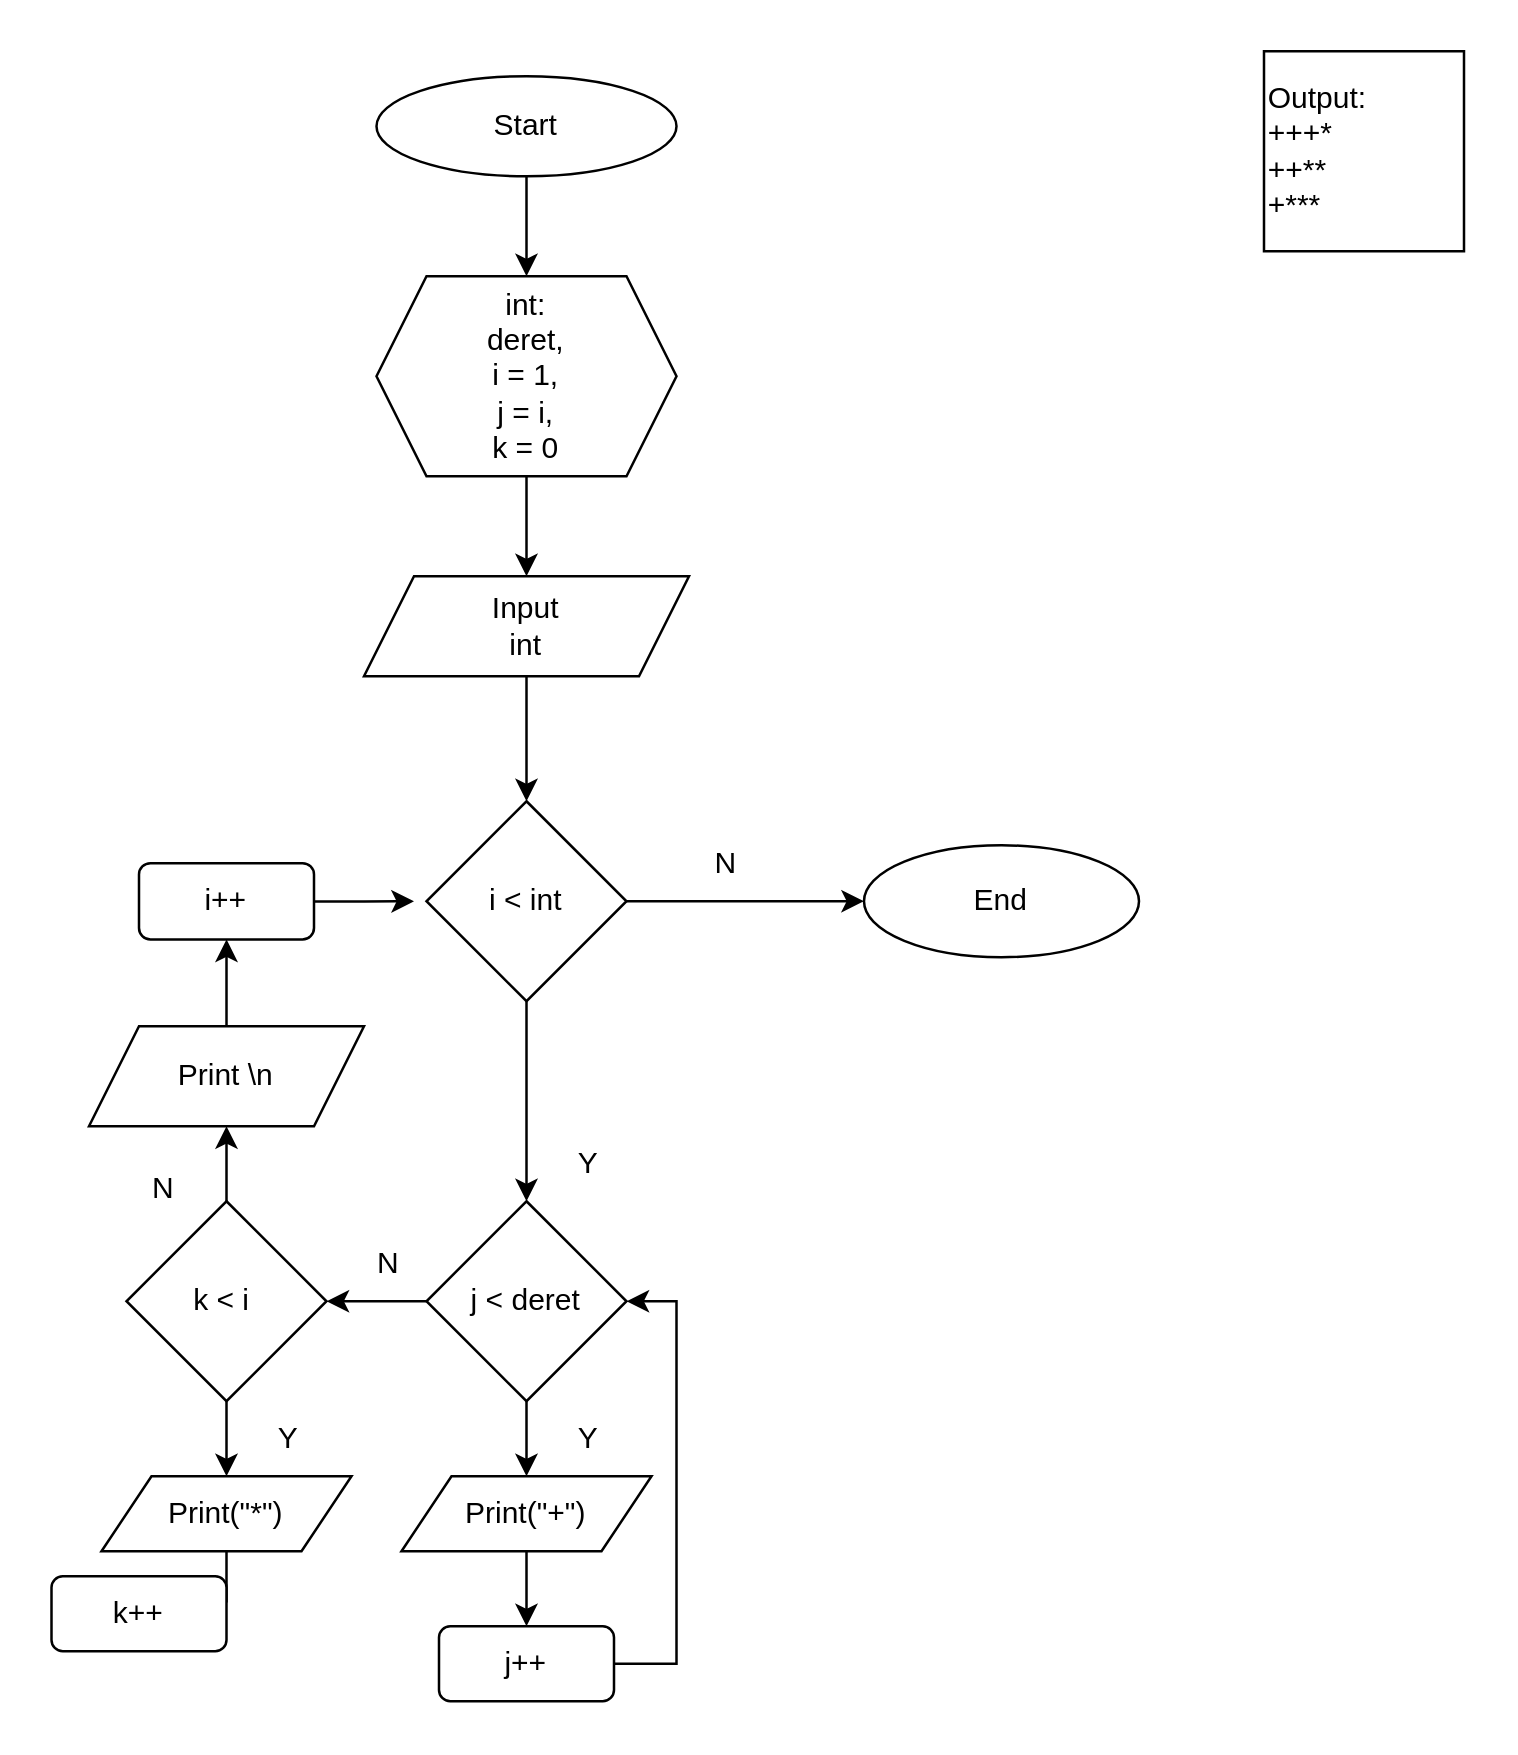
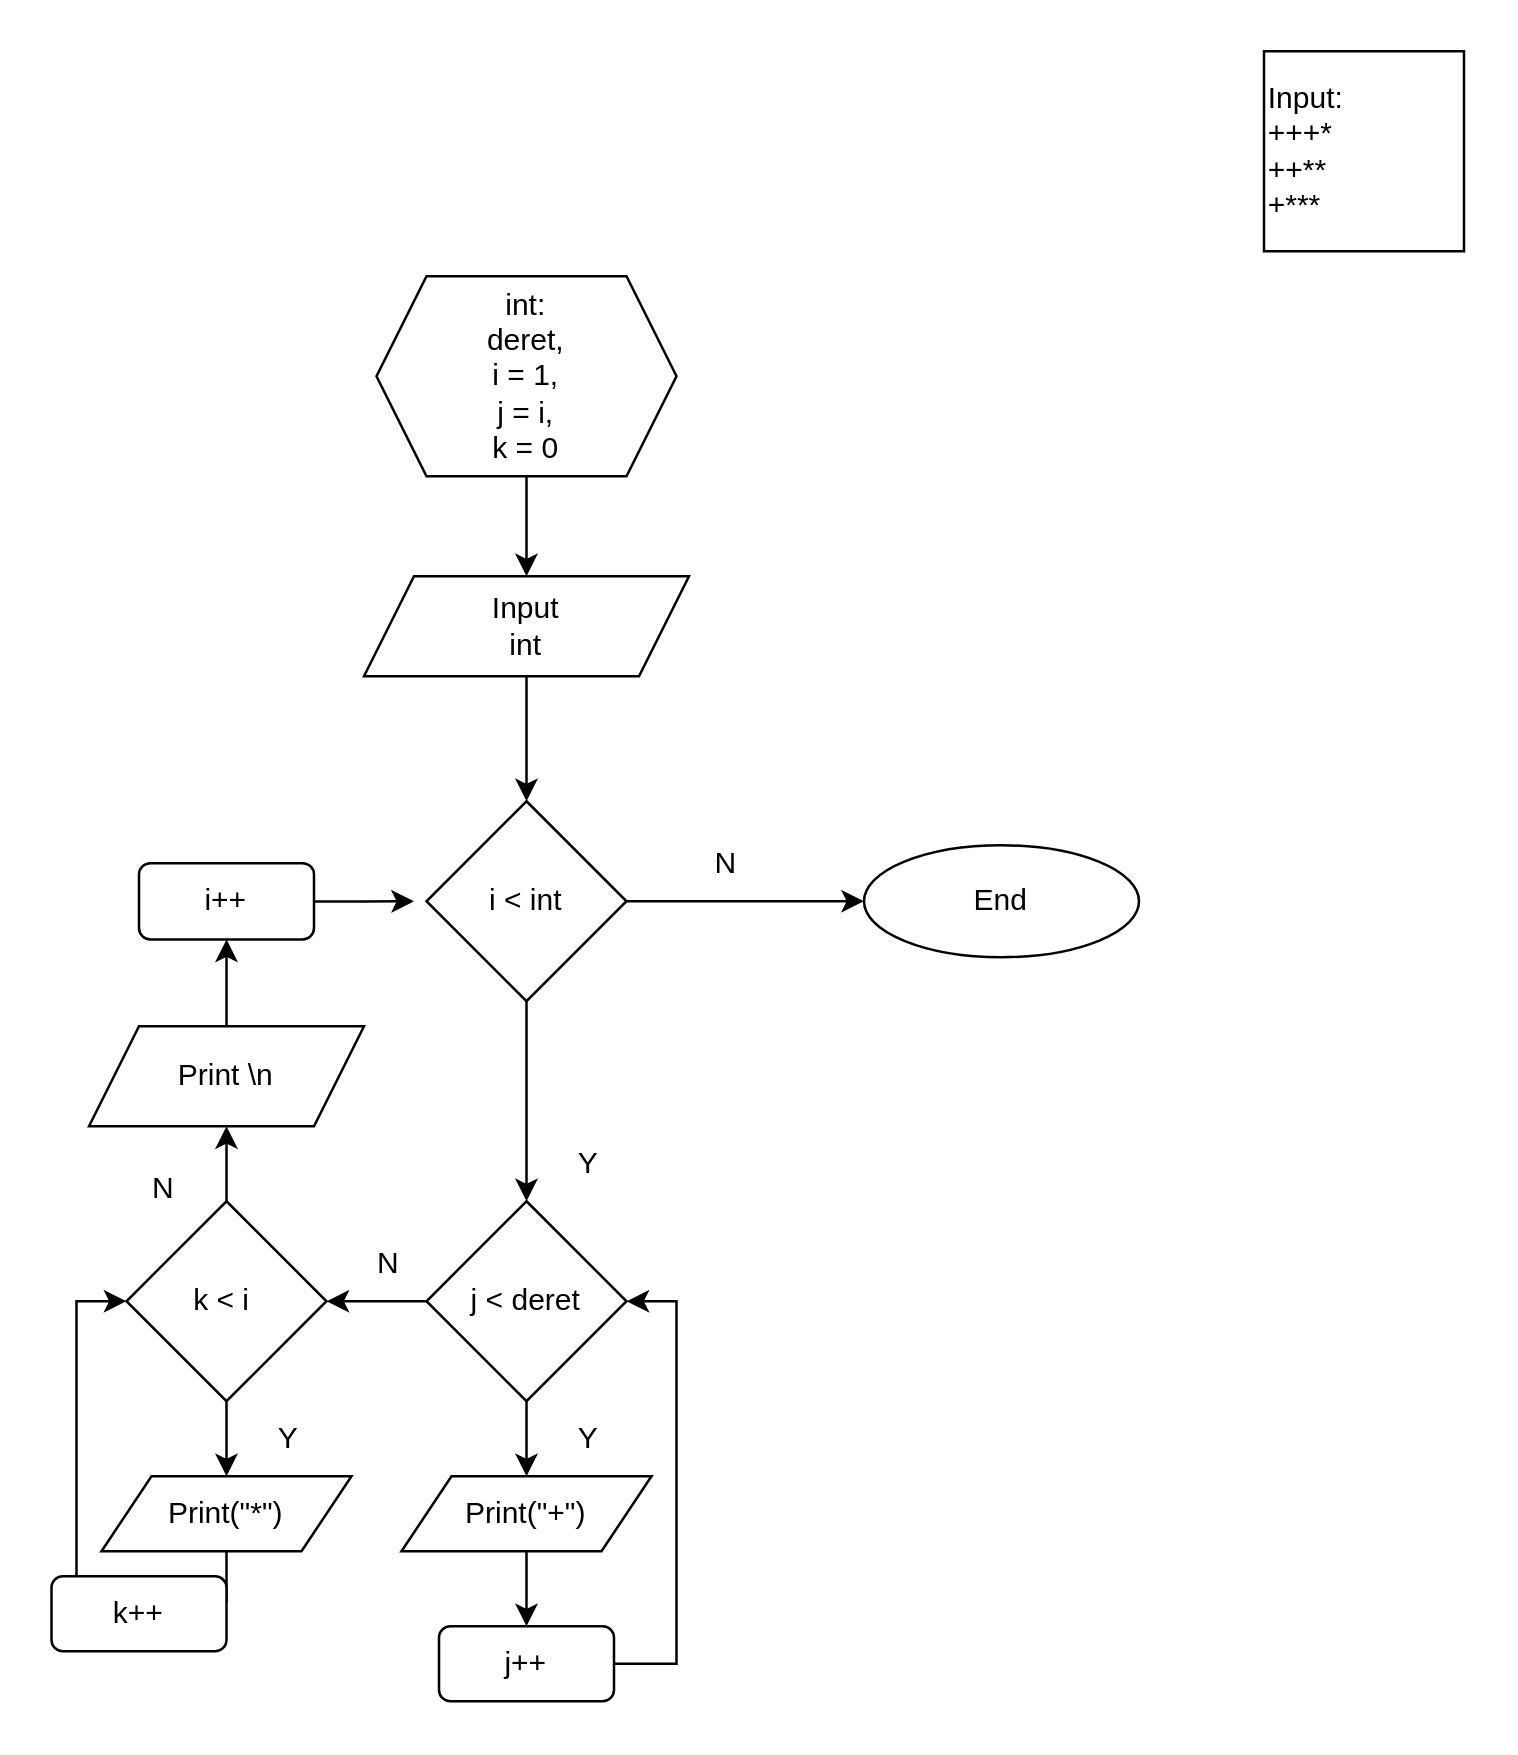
(526, 126) -> none
(1324, 151) -> (1315, 151)
(526, 218) -> none
none -> (76, 1422)
